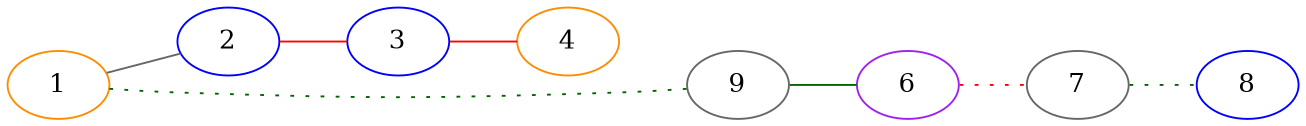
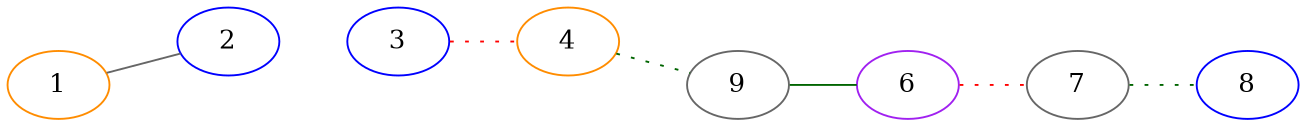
(314, 42) -> none
(484, 42) -> (484, 42)
(398, 97) -> (653, 63)
